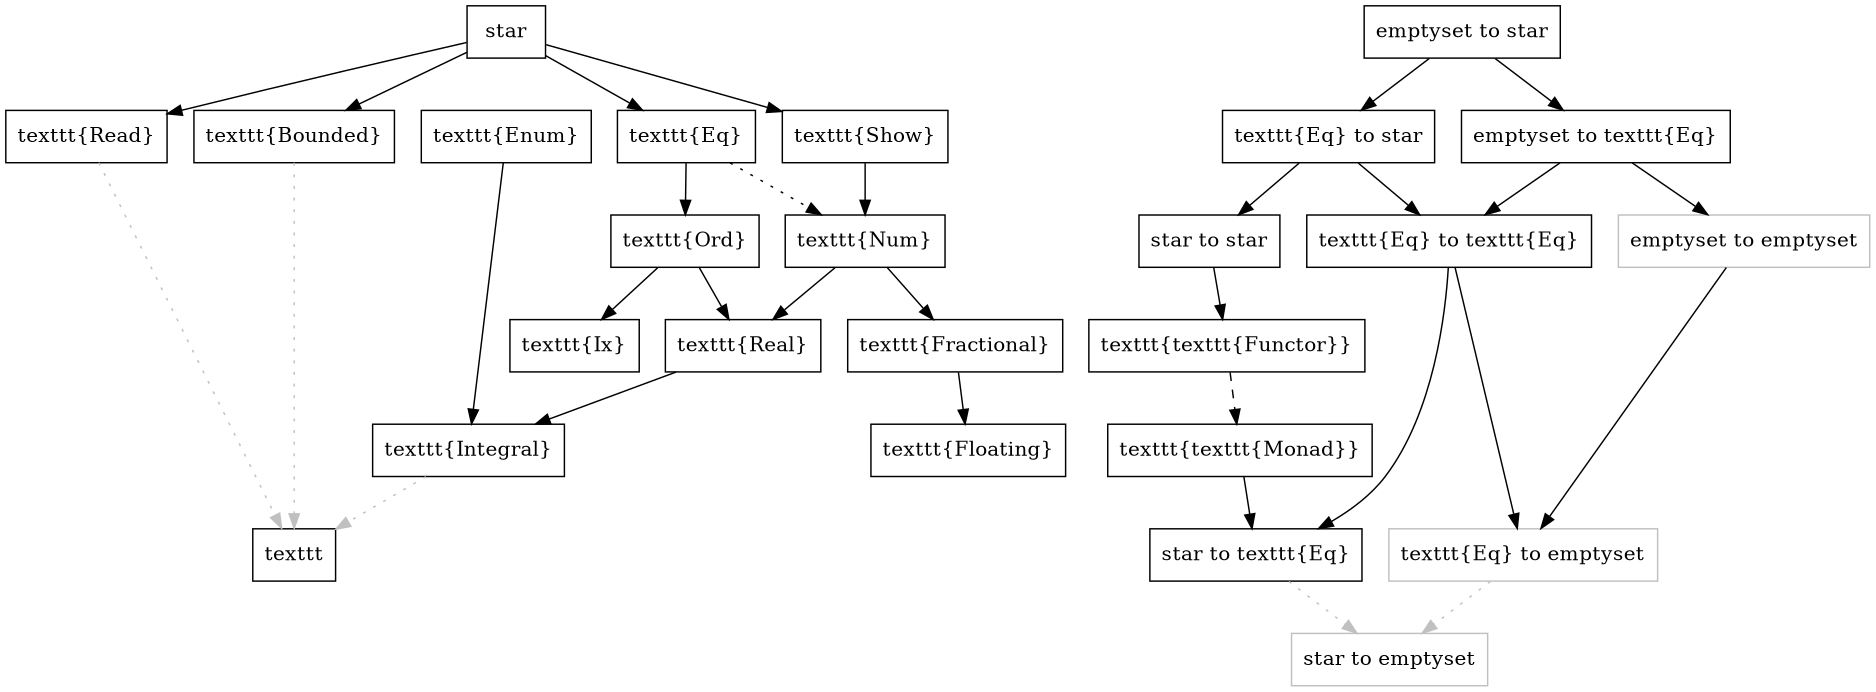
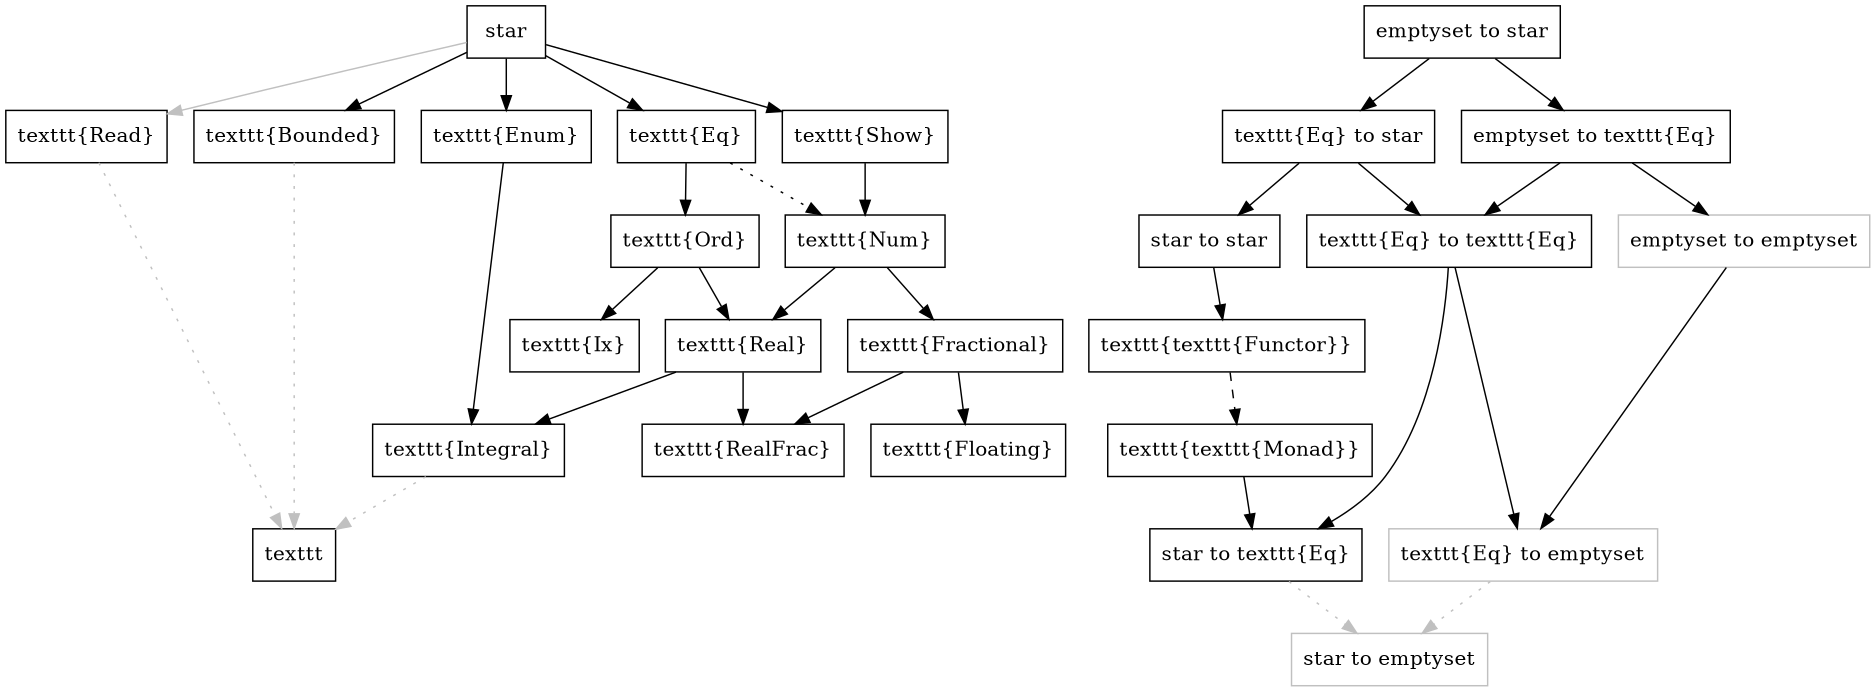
(324, 76) -> (324, 76)
none -> (506, 77)
none -> (743, 450)
